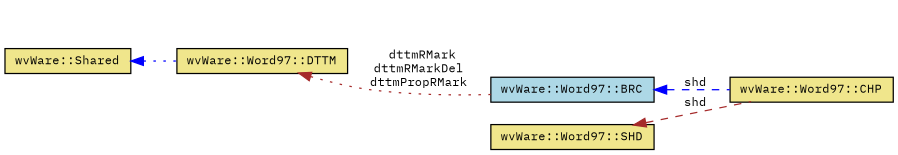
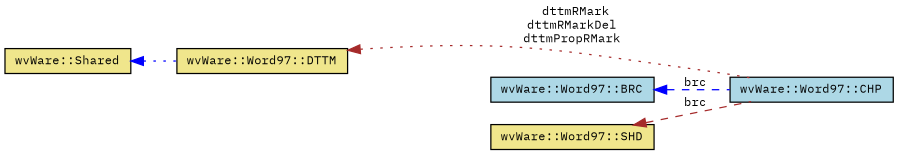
(692, 83) -> (692, 83)
(812, 90) -> (812, 90)
(400, 93) -> (556, 51)
(692, 103) -> (692, 103)
